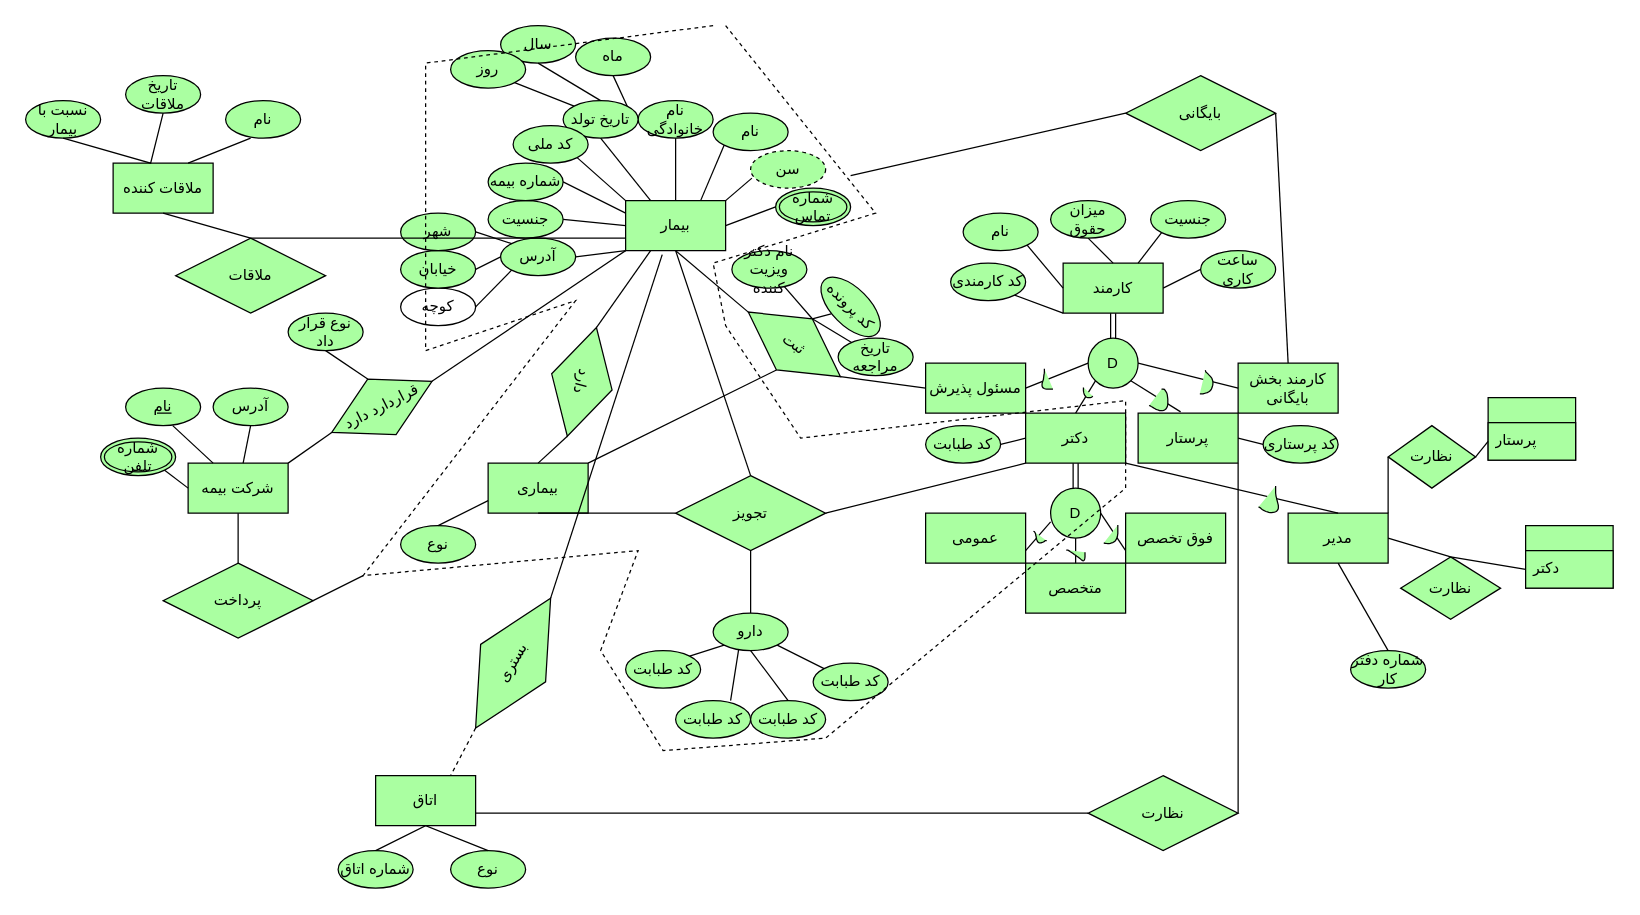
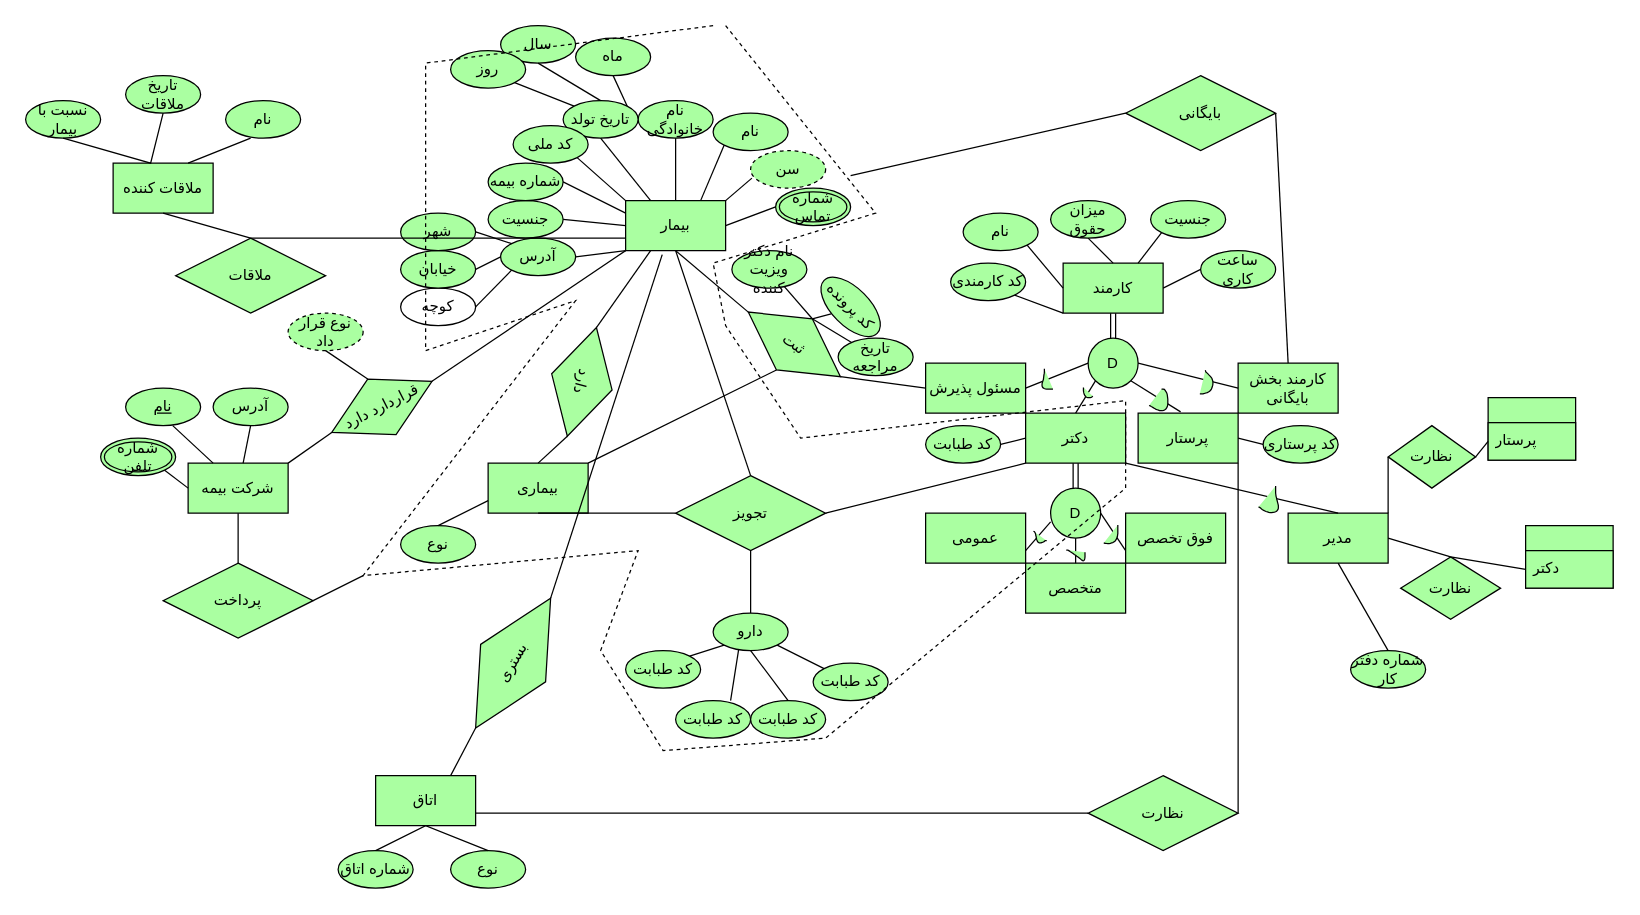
(326, 332) -> (326, 332)
(463, 752) -> (463, 752)
